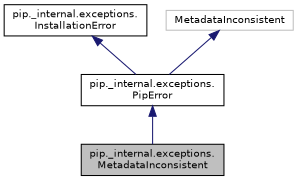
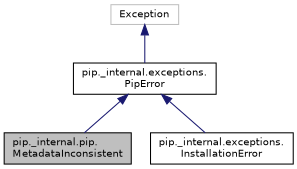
(230, 20) -> (145, 15)
(118, 59) -> (187, 117)
(153, 160) -> (68, 148)
